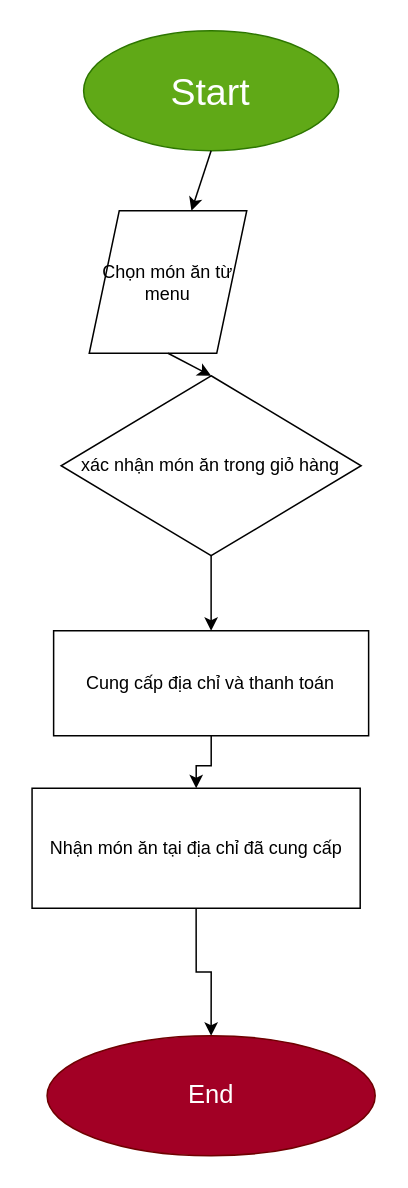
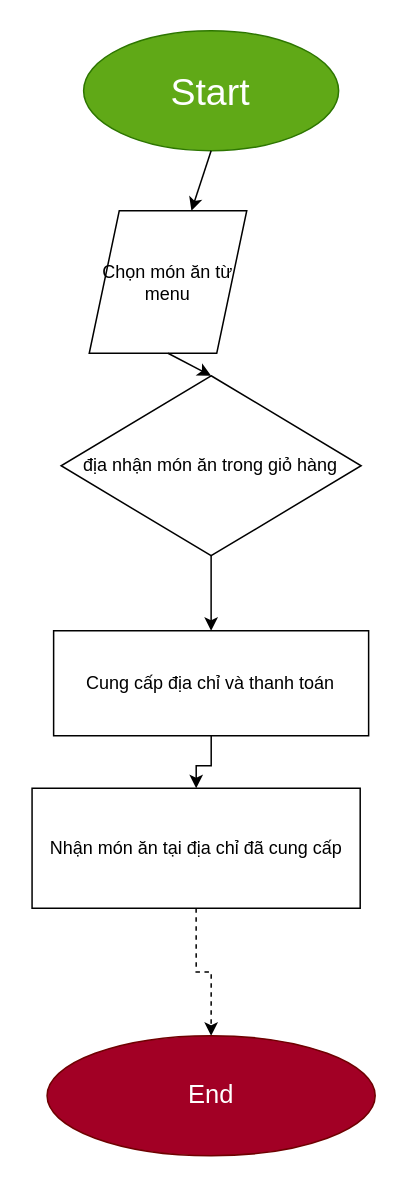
(211, 466) -> (211, 466)
(200, 972) -> (200, 972)
